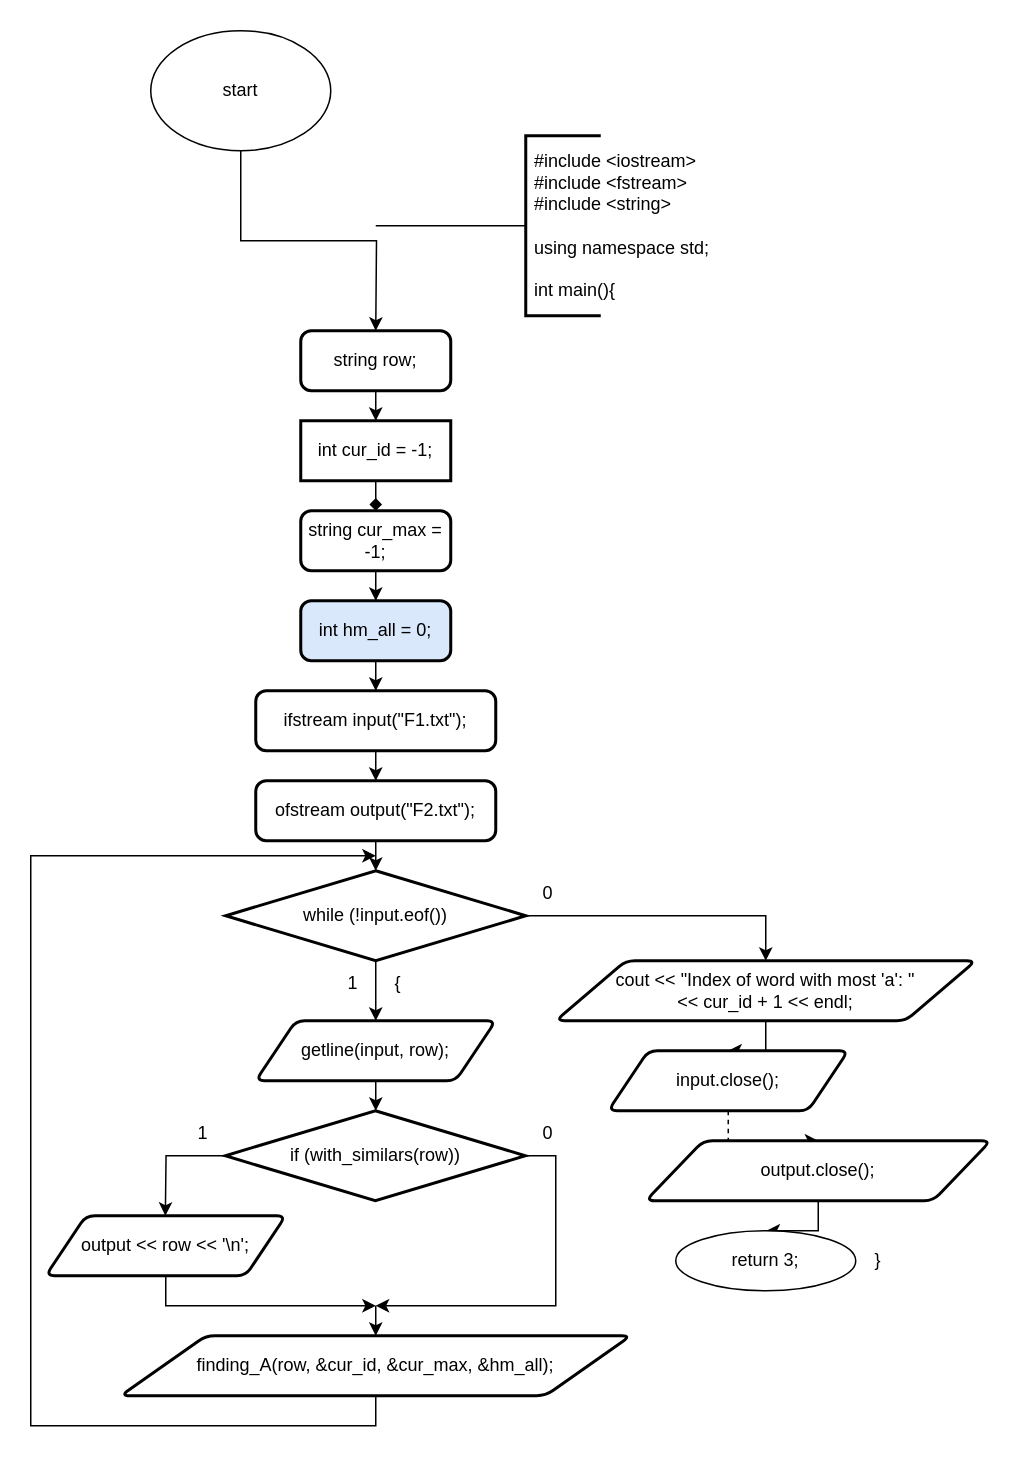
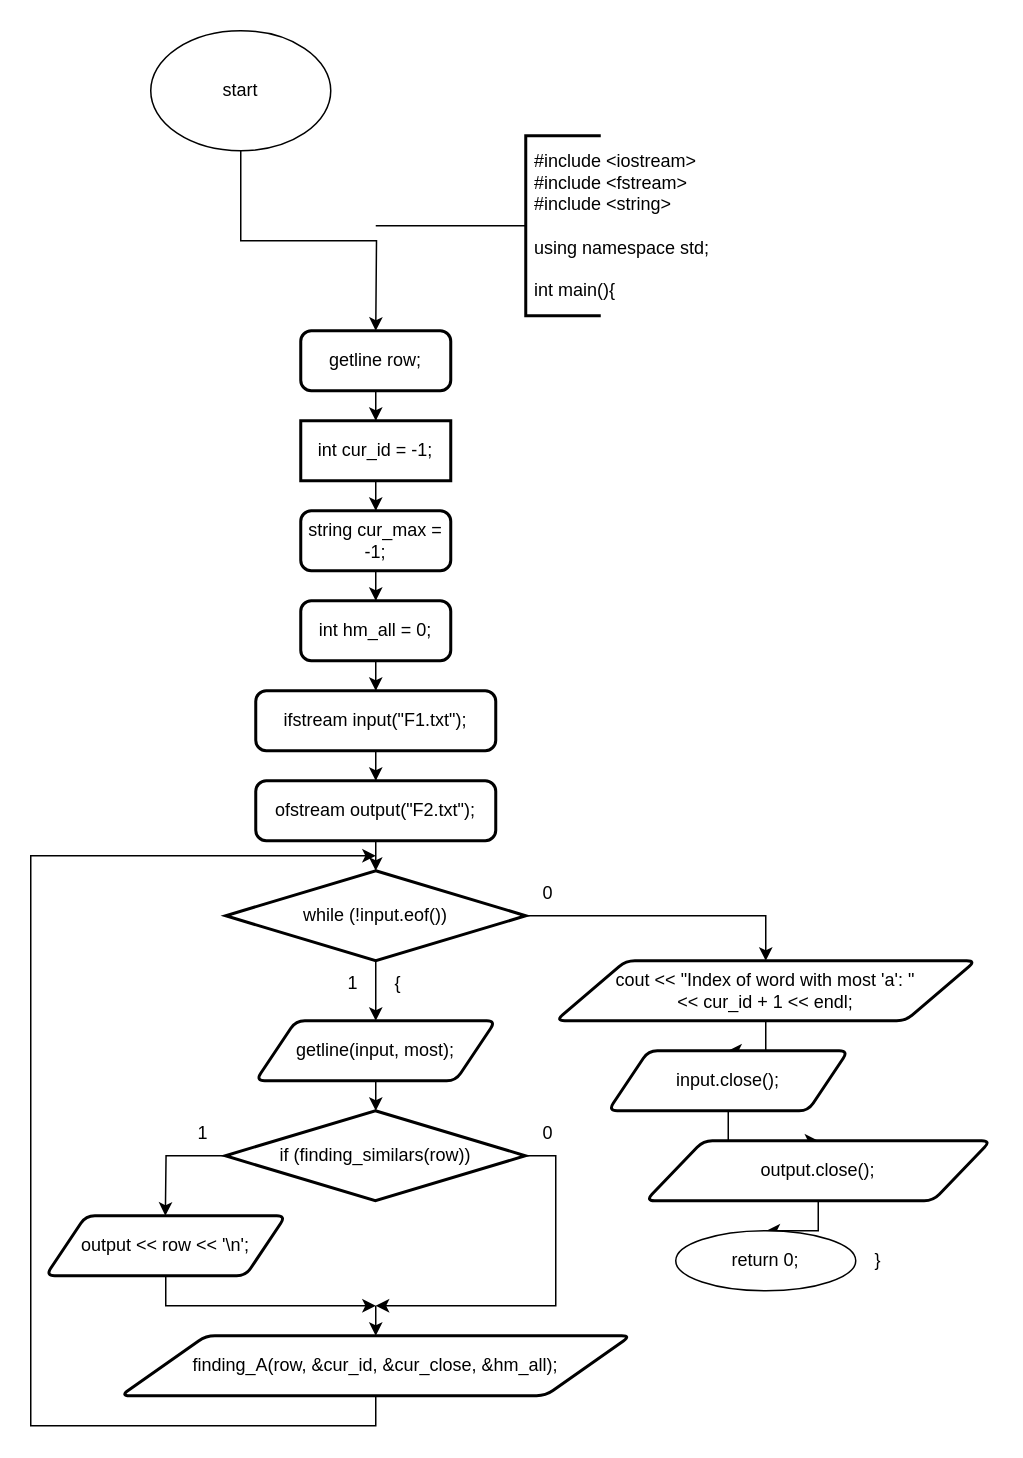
(376, 361) -> (376, 361)
(376, 498) -> (376, 499)
(376, 631) -> (376, 631)
(376, 1051) -> (376, 1051)
(728, 1126) -> (728, 1126)
(376, 1156) -> (376, 1156)
(766, 1261) -> (766, 1261)
(376, 1366) -> (376, 1366)
